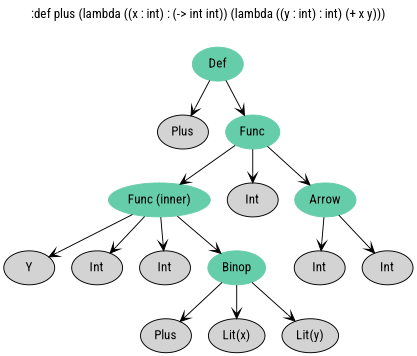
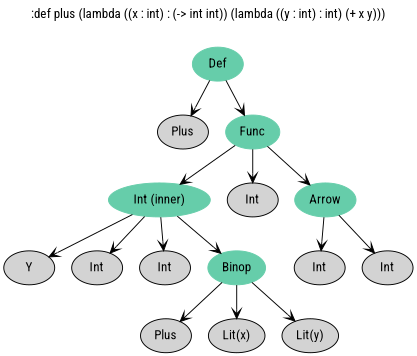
(159, 200) -> (159, 200)
